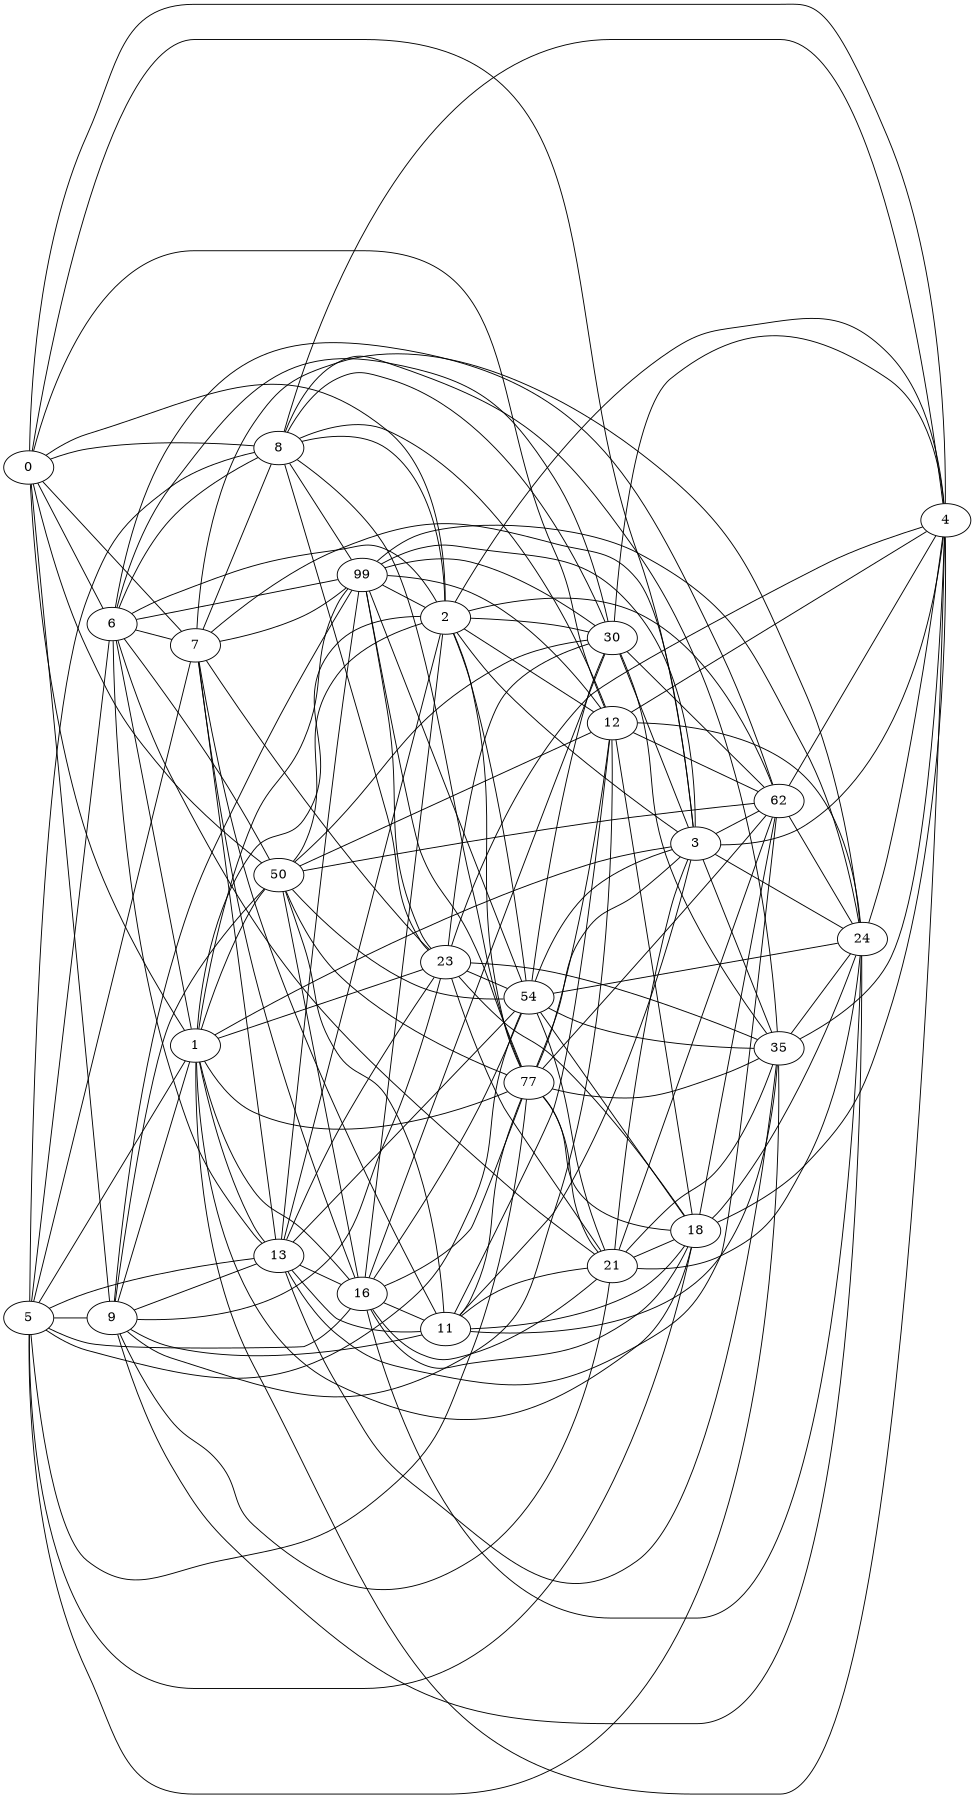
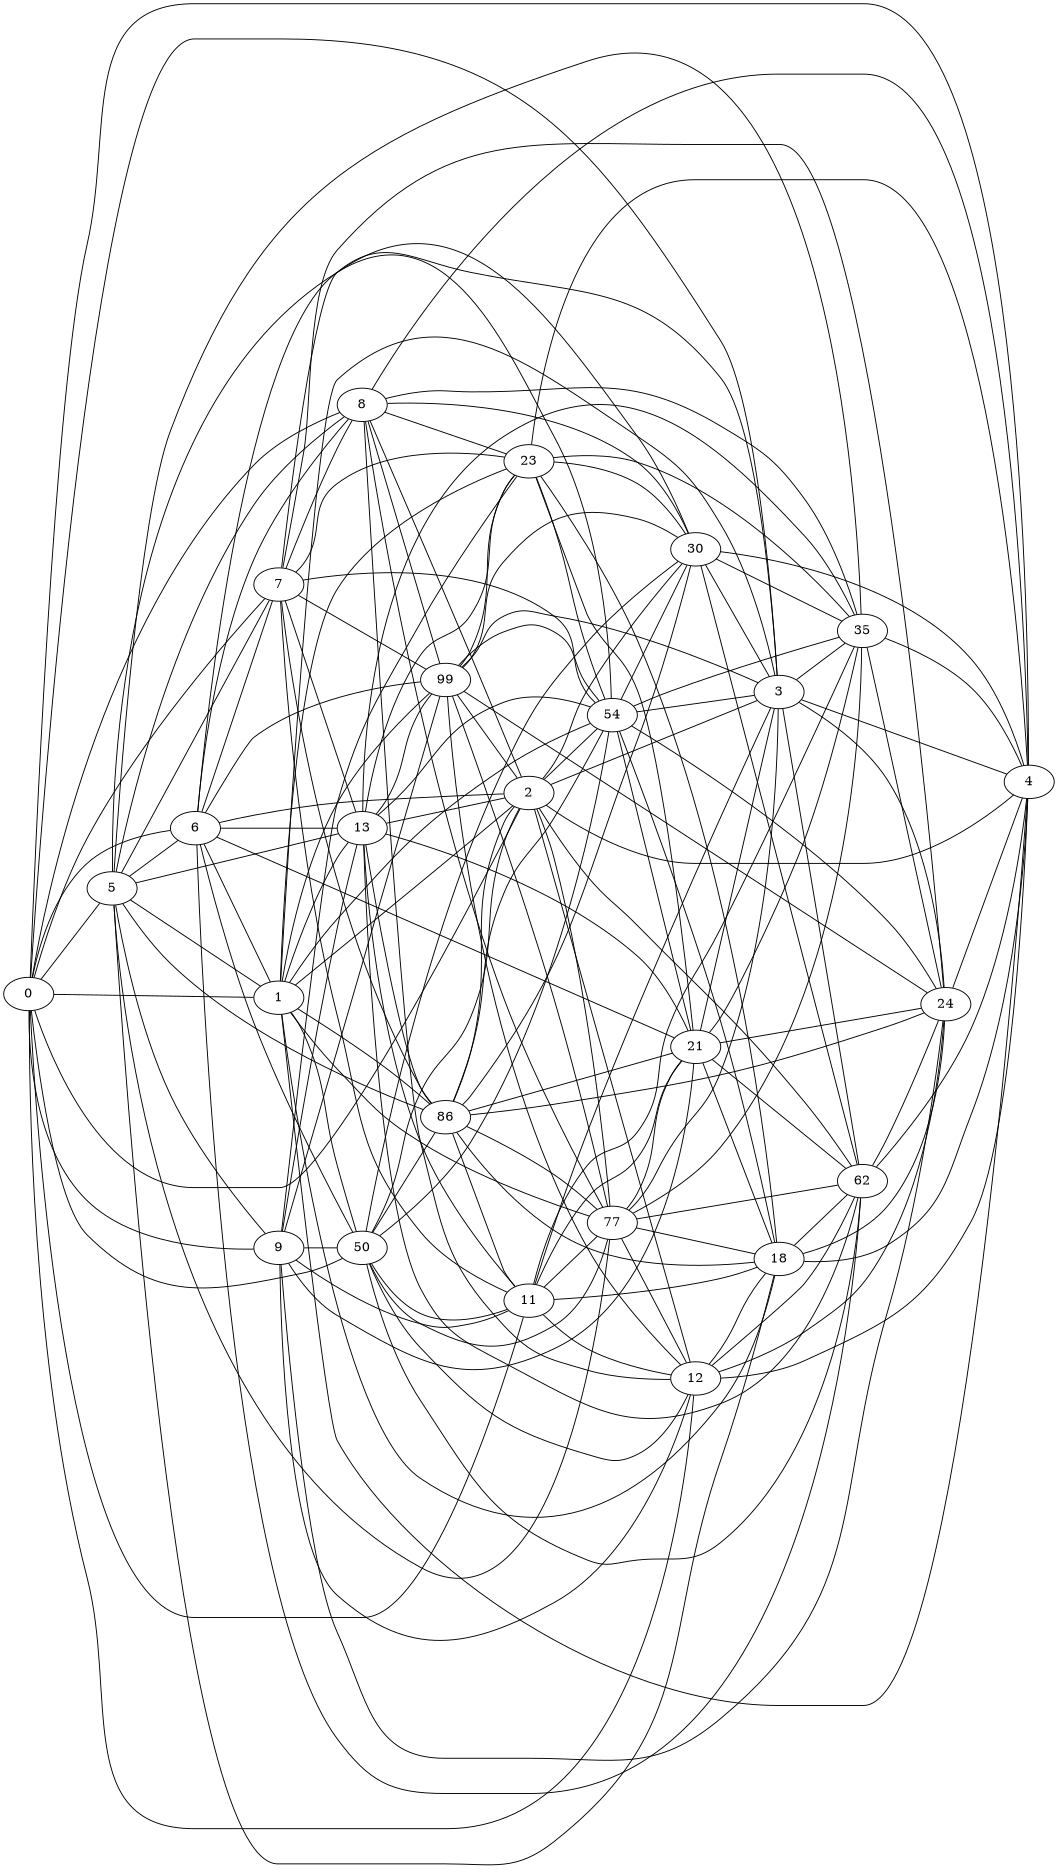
none -> (472, 581)
none -> (550, 898)
none -> (70, 941)
(154, 1182) -> (421, 831)
(362, 1294) -> (446, 1117)
none -> (141, 1580)
